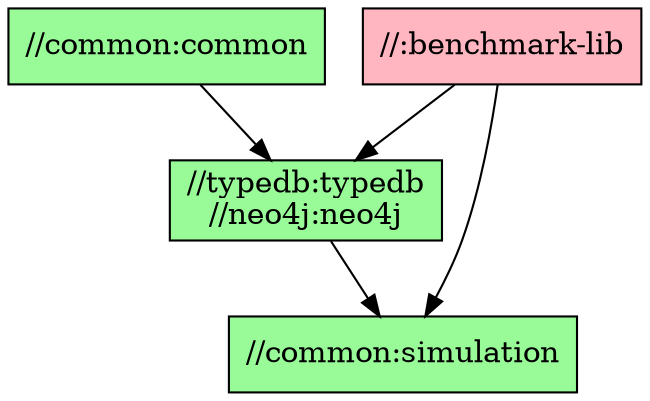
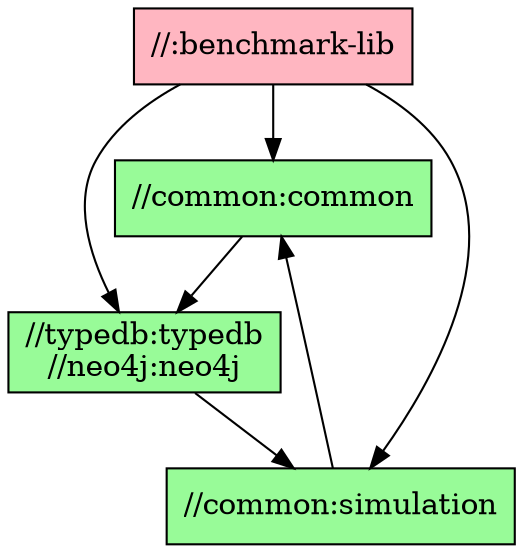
none -> (273, 112)
none -> (310, 363)
